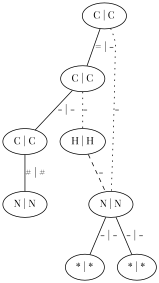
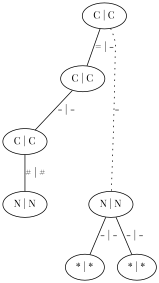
(83, 142) -> none
